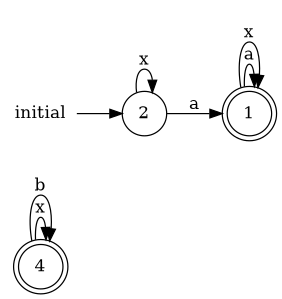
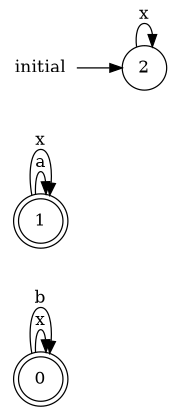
(188, 114) -> none
(41, 267) -> (41, 379)
